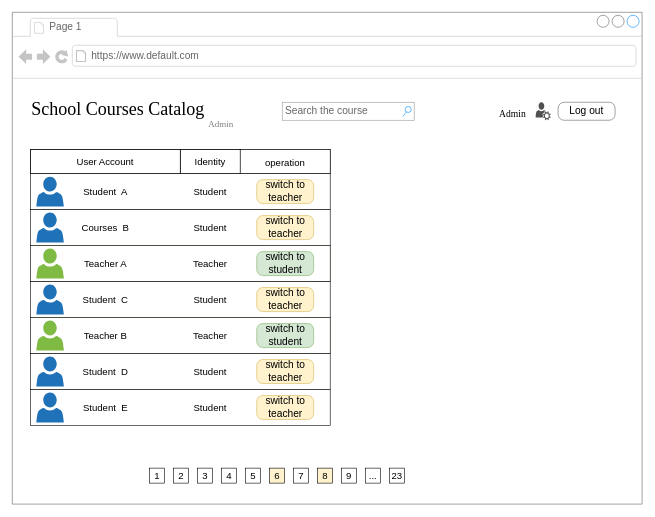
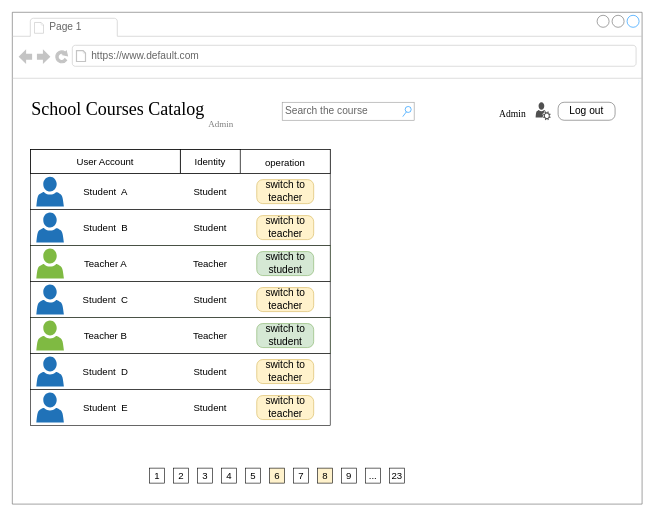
(106, 228) -> (106, 228)
